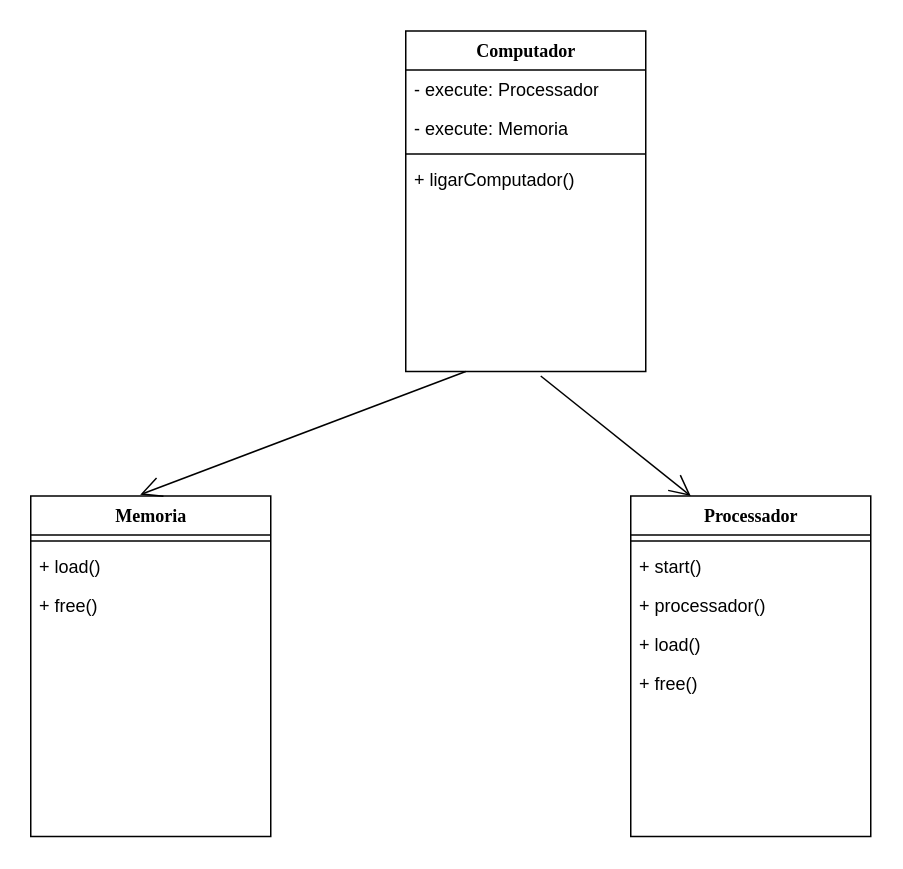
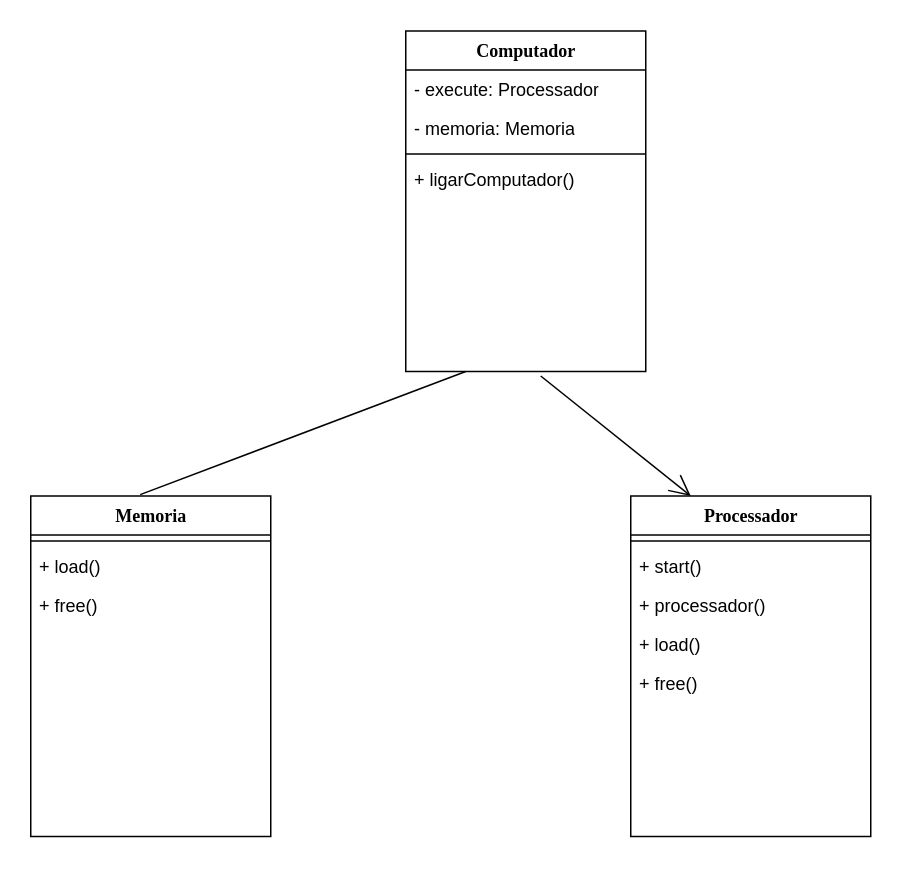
(496, 130) -> (494, 130)
(146, 492) -> (146, 492)
